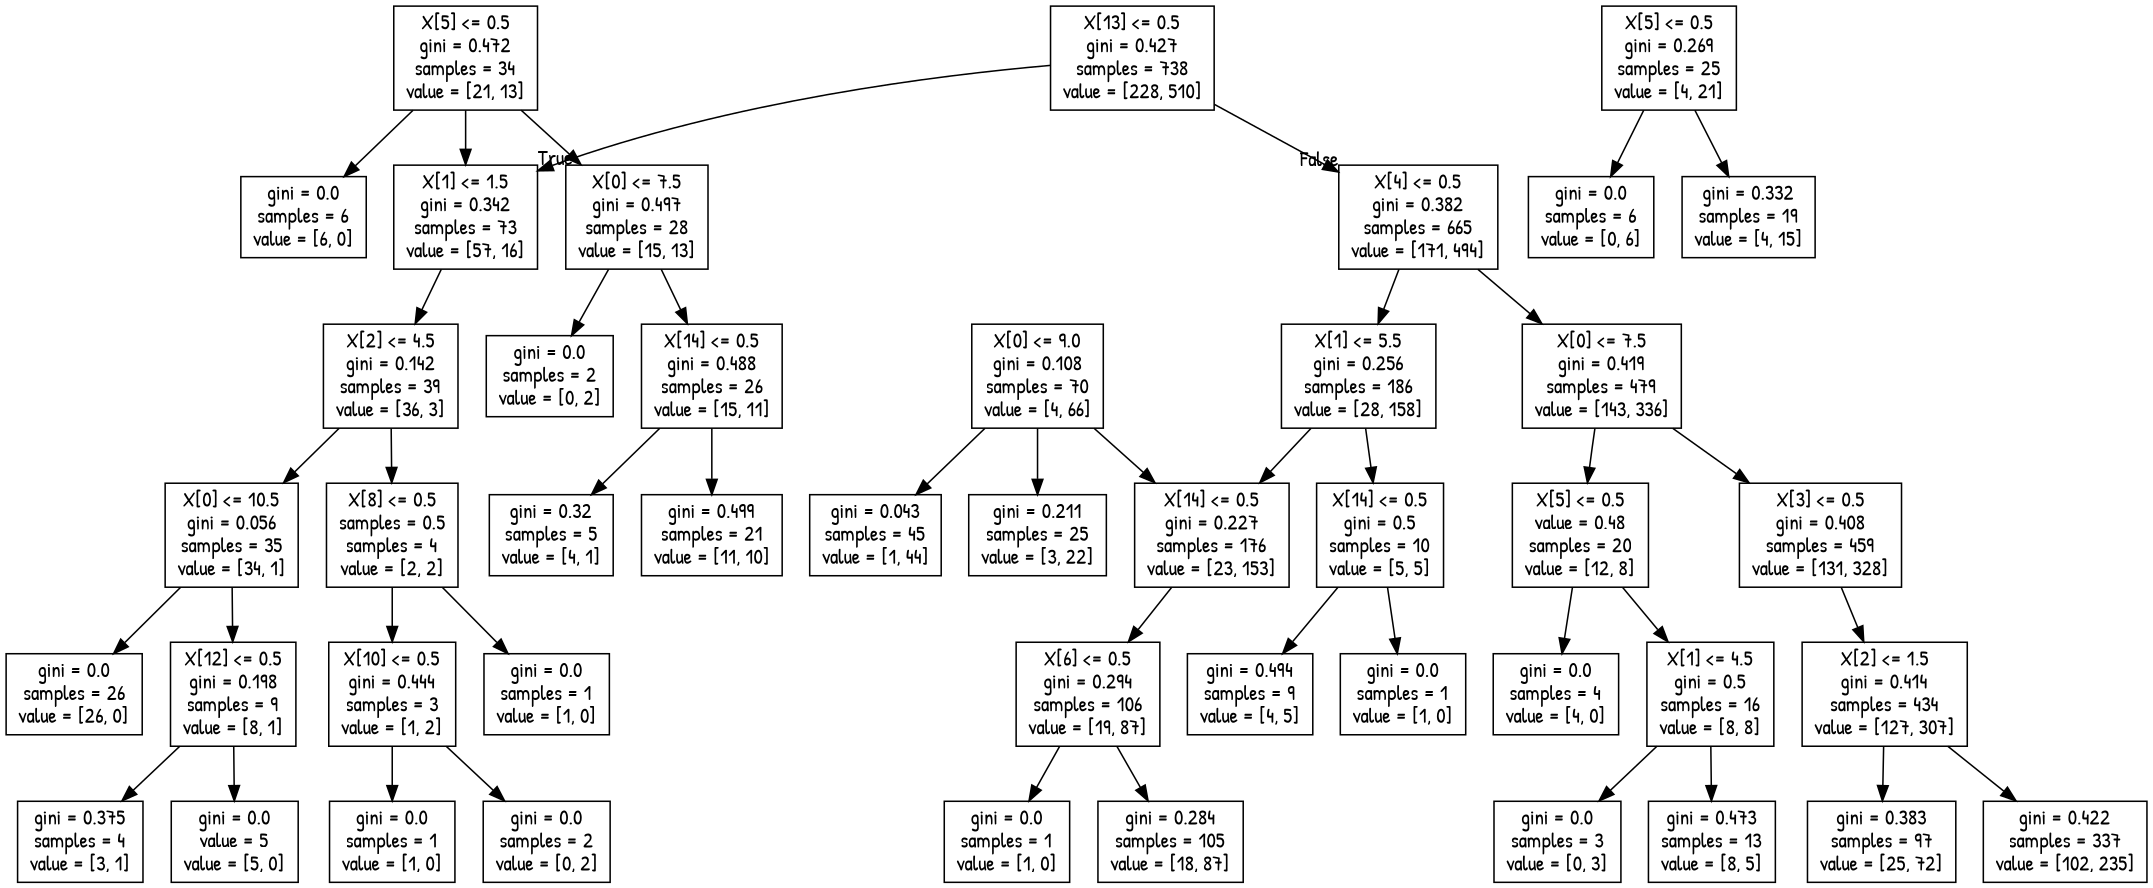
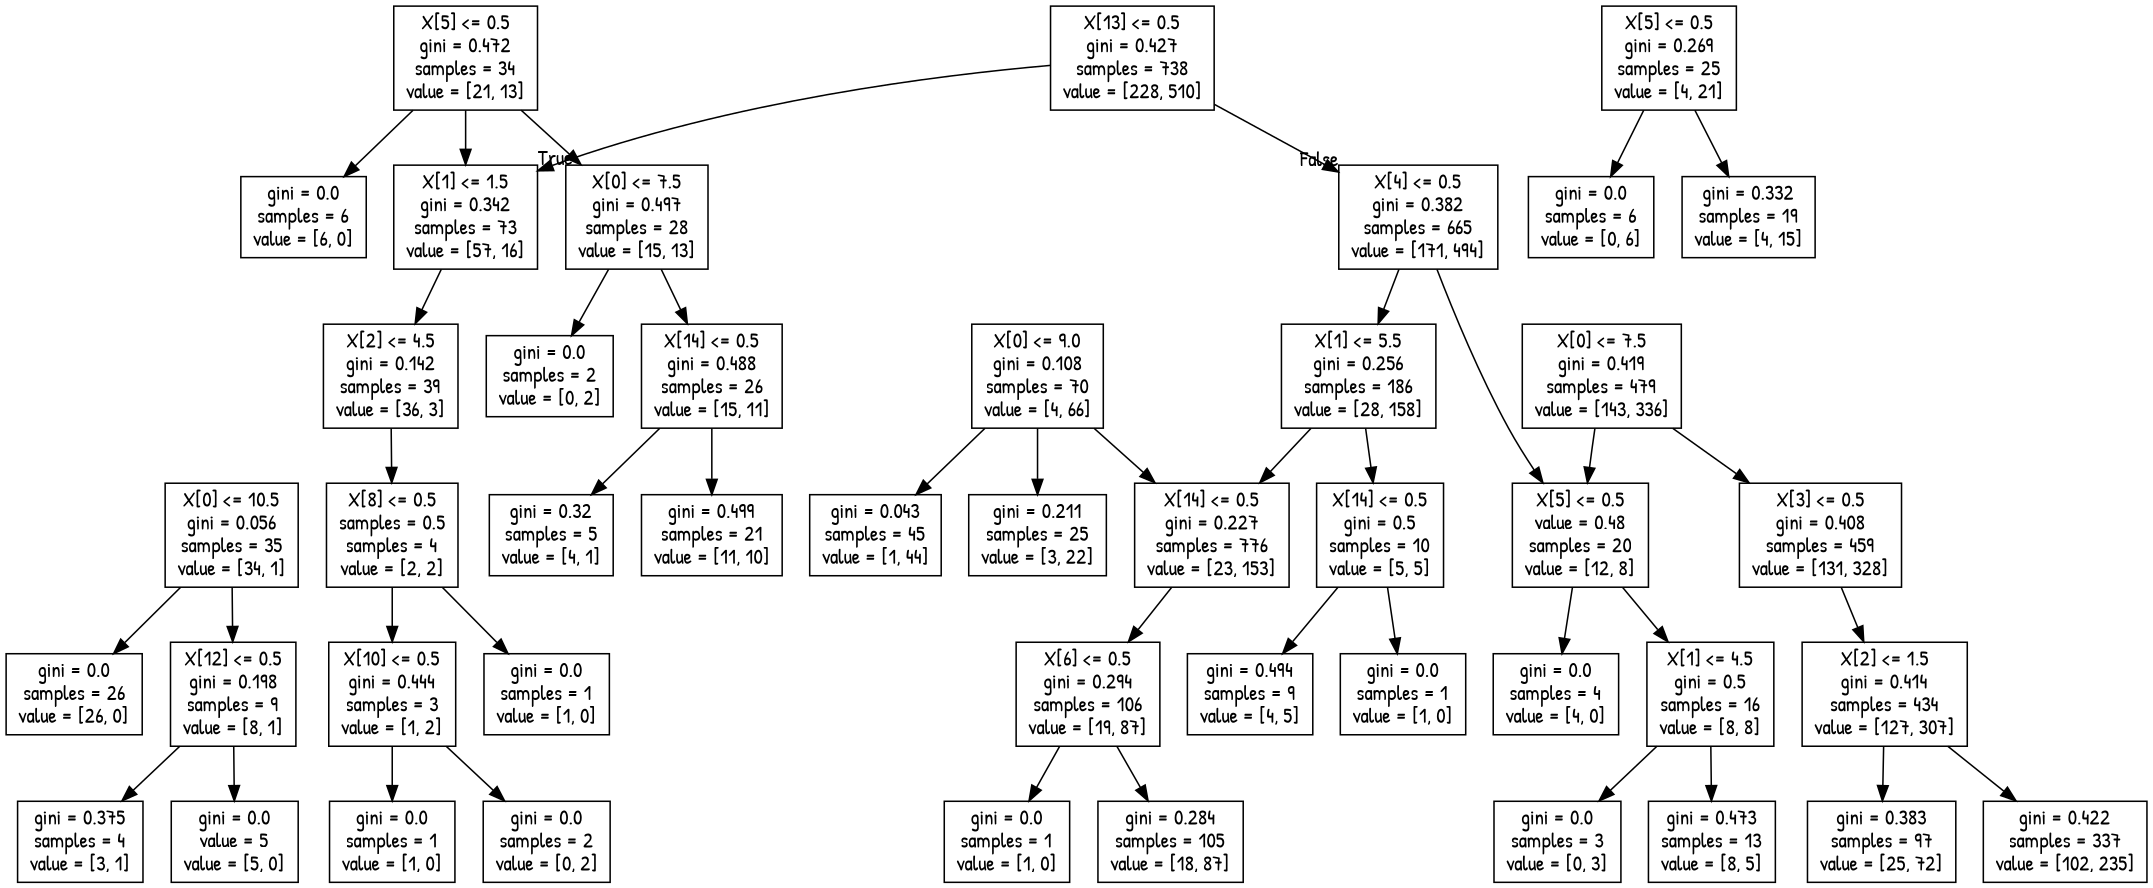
(1504, 292) -> (1481, 372)
(317, 450) -> none
(1212, 535) -> (1212, 535)
